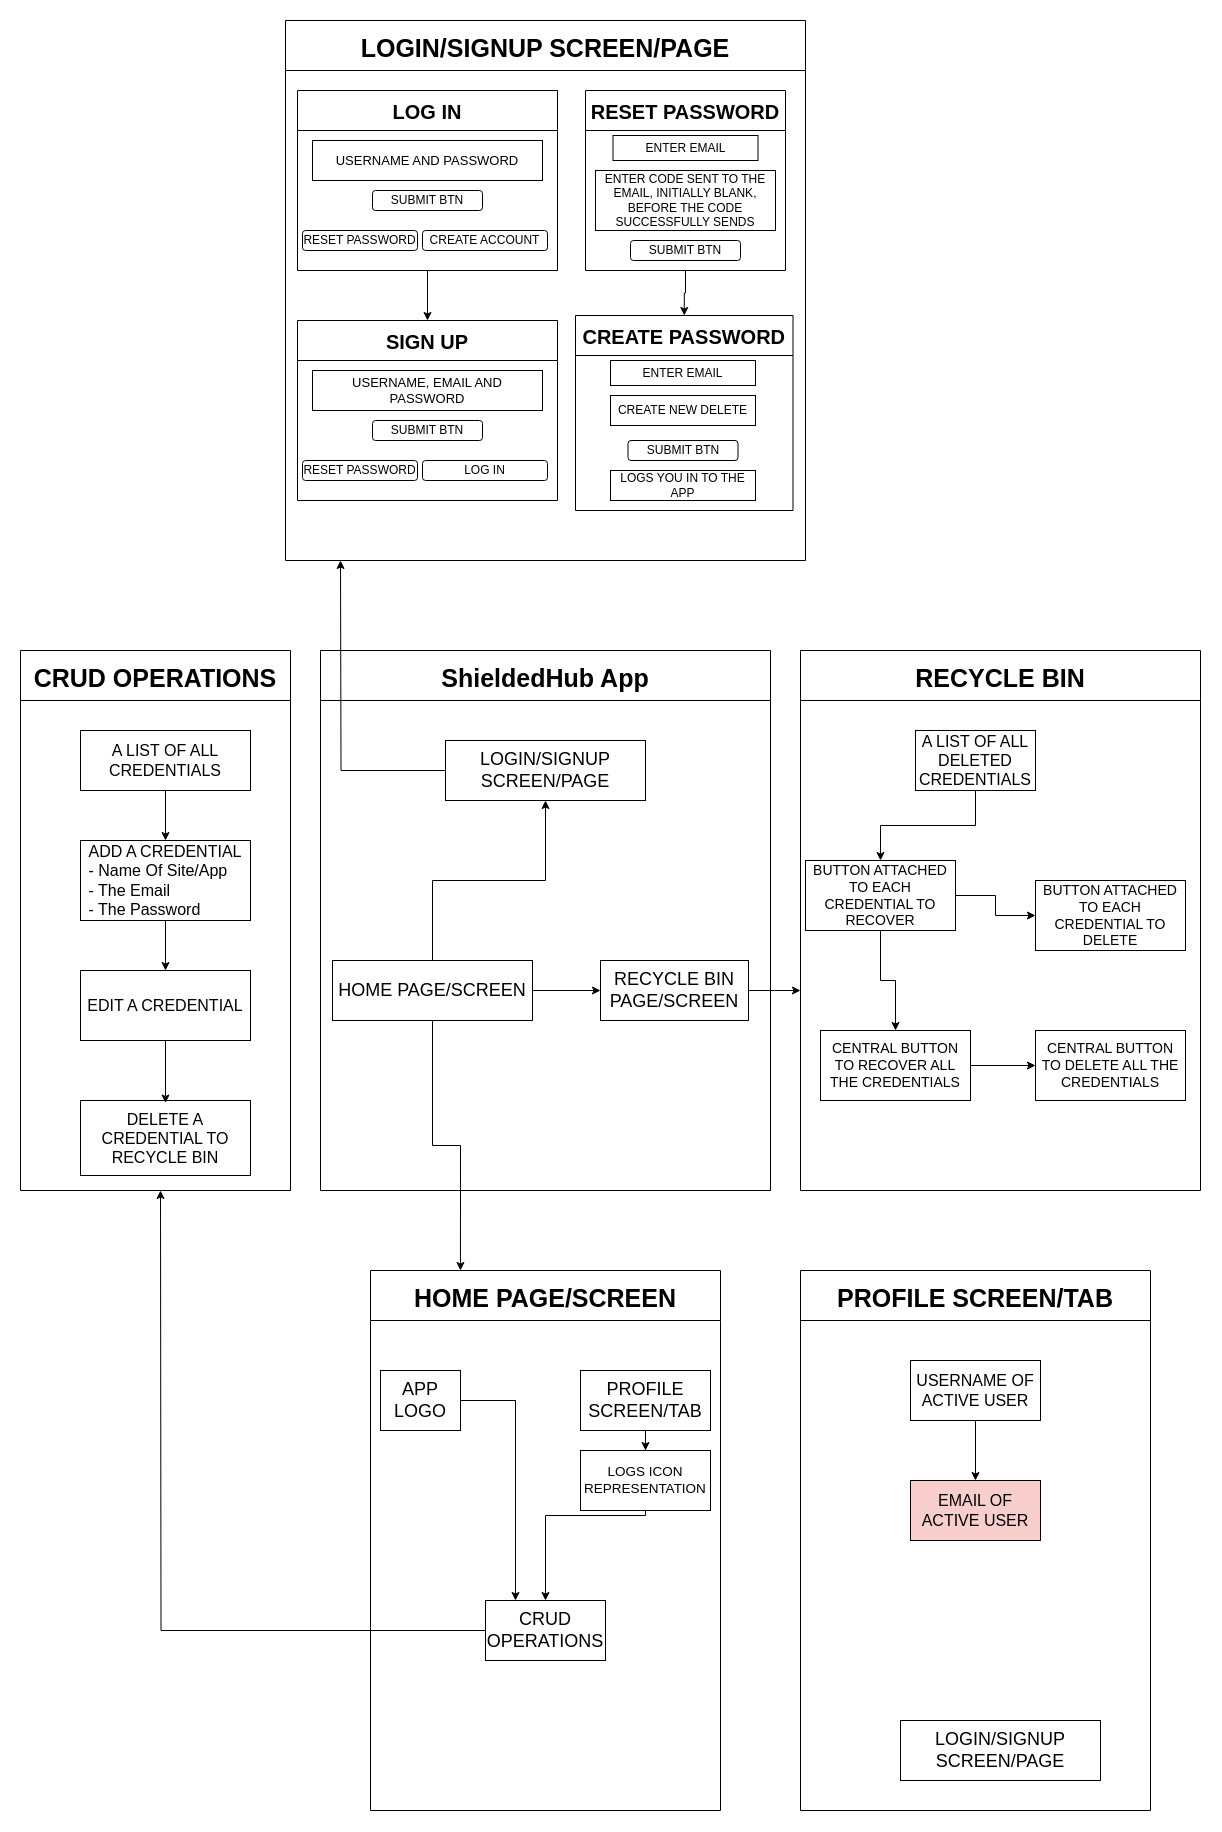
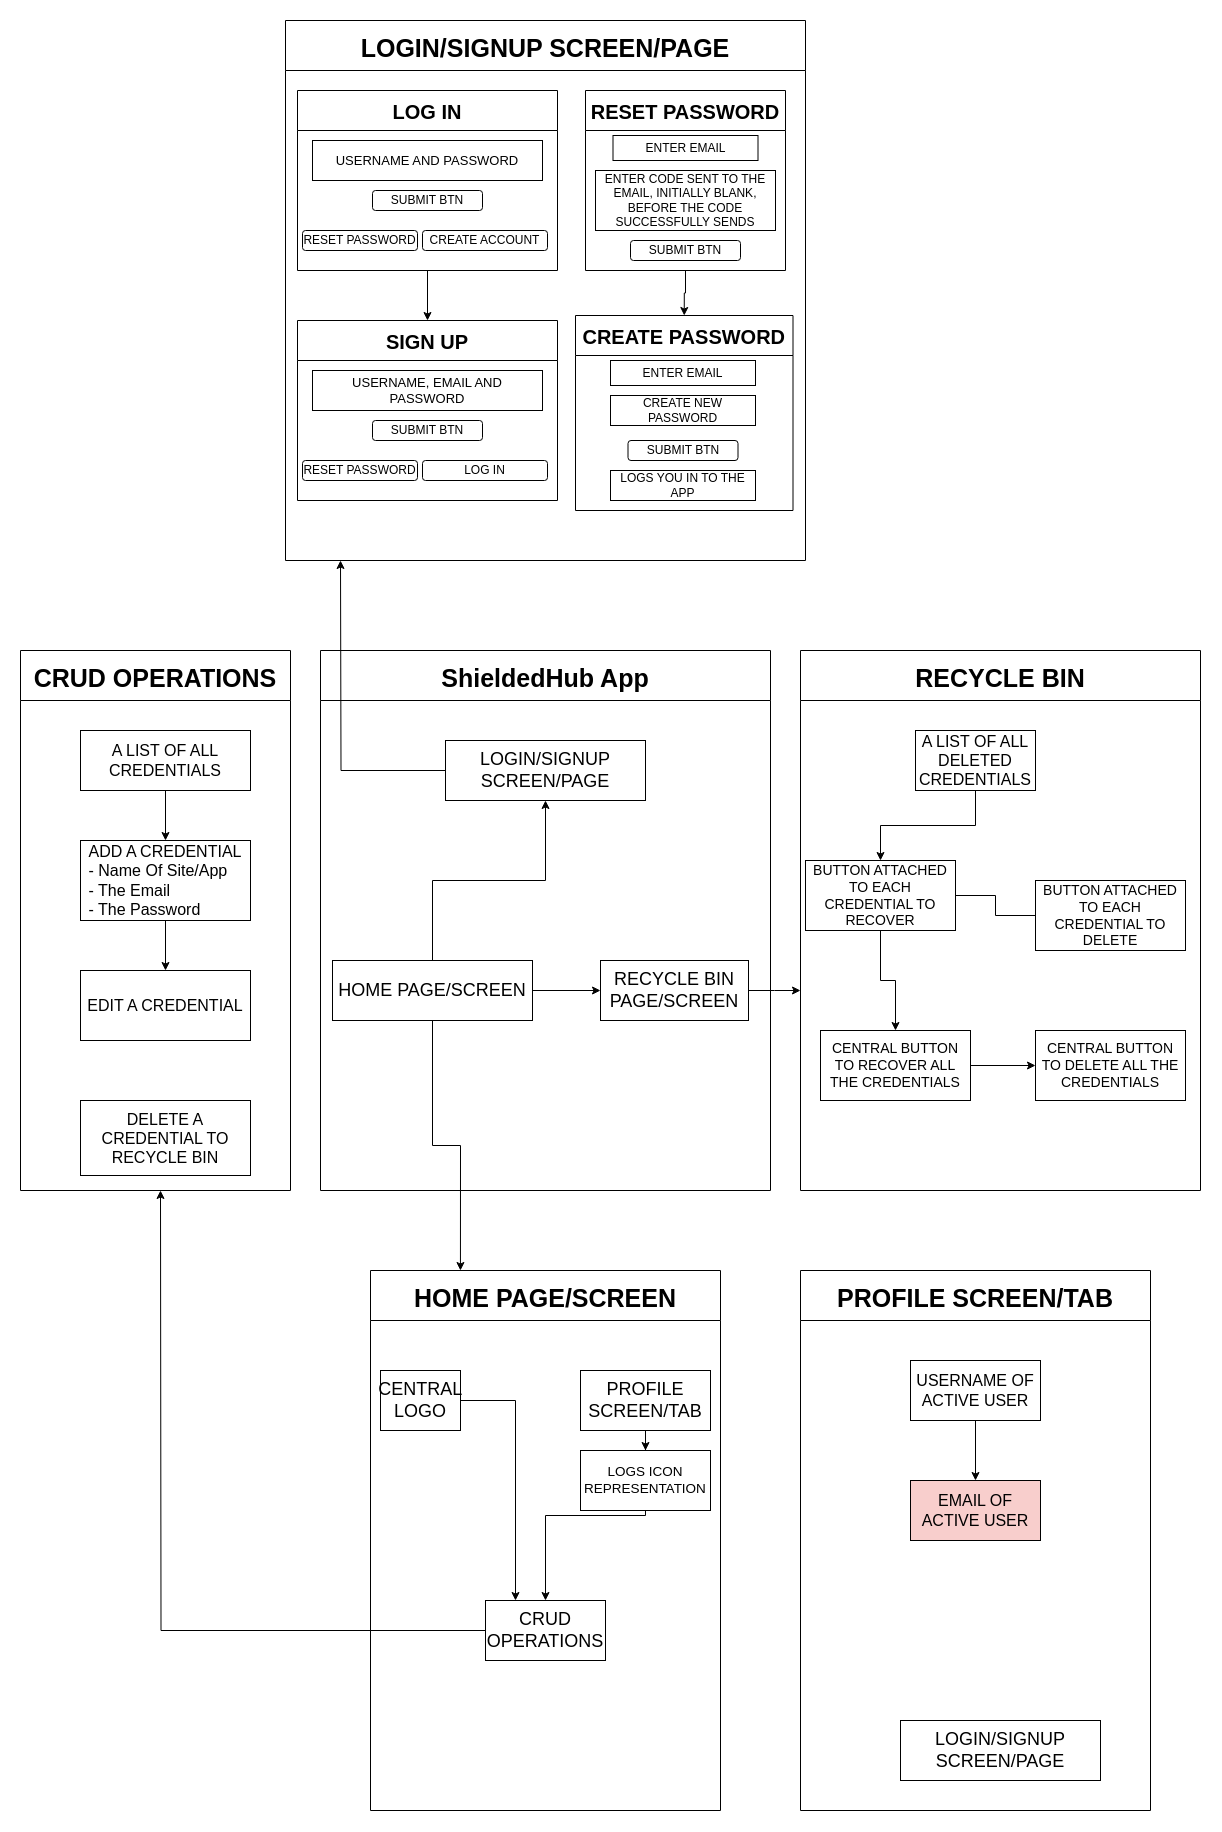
(683, 411) -> (683, 411)
(1027, 916) -> (1030, 916)
(166, 1069) -> none
(421, 1401) -> (421, 1401)
